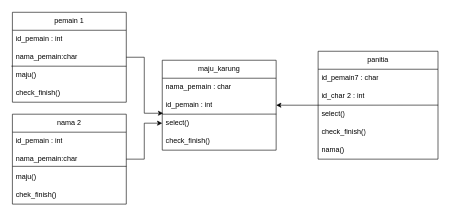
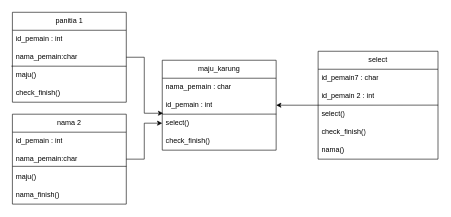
(69, 21) -> (69, 21)
(378, 60) -> (378, 60)
(347, 96) -> (350, 96)
(40, 195) -> (40, 195)
